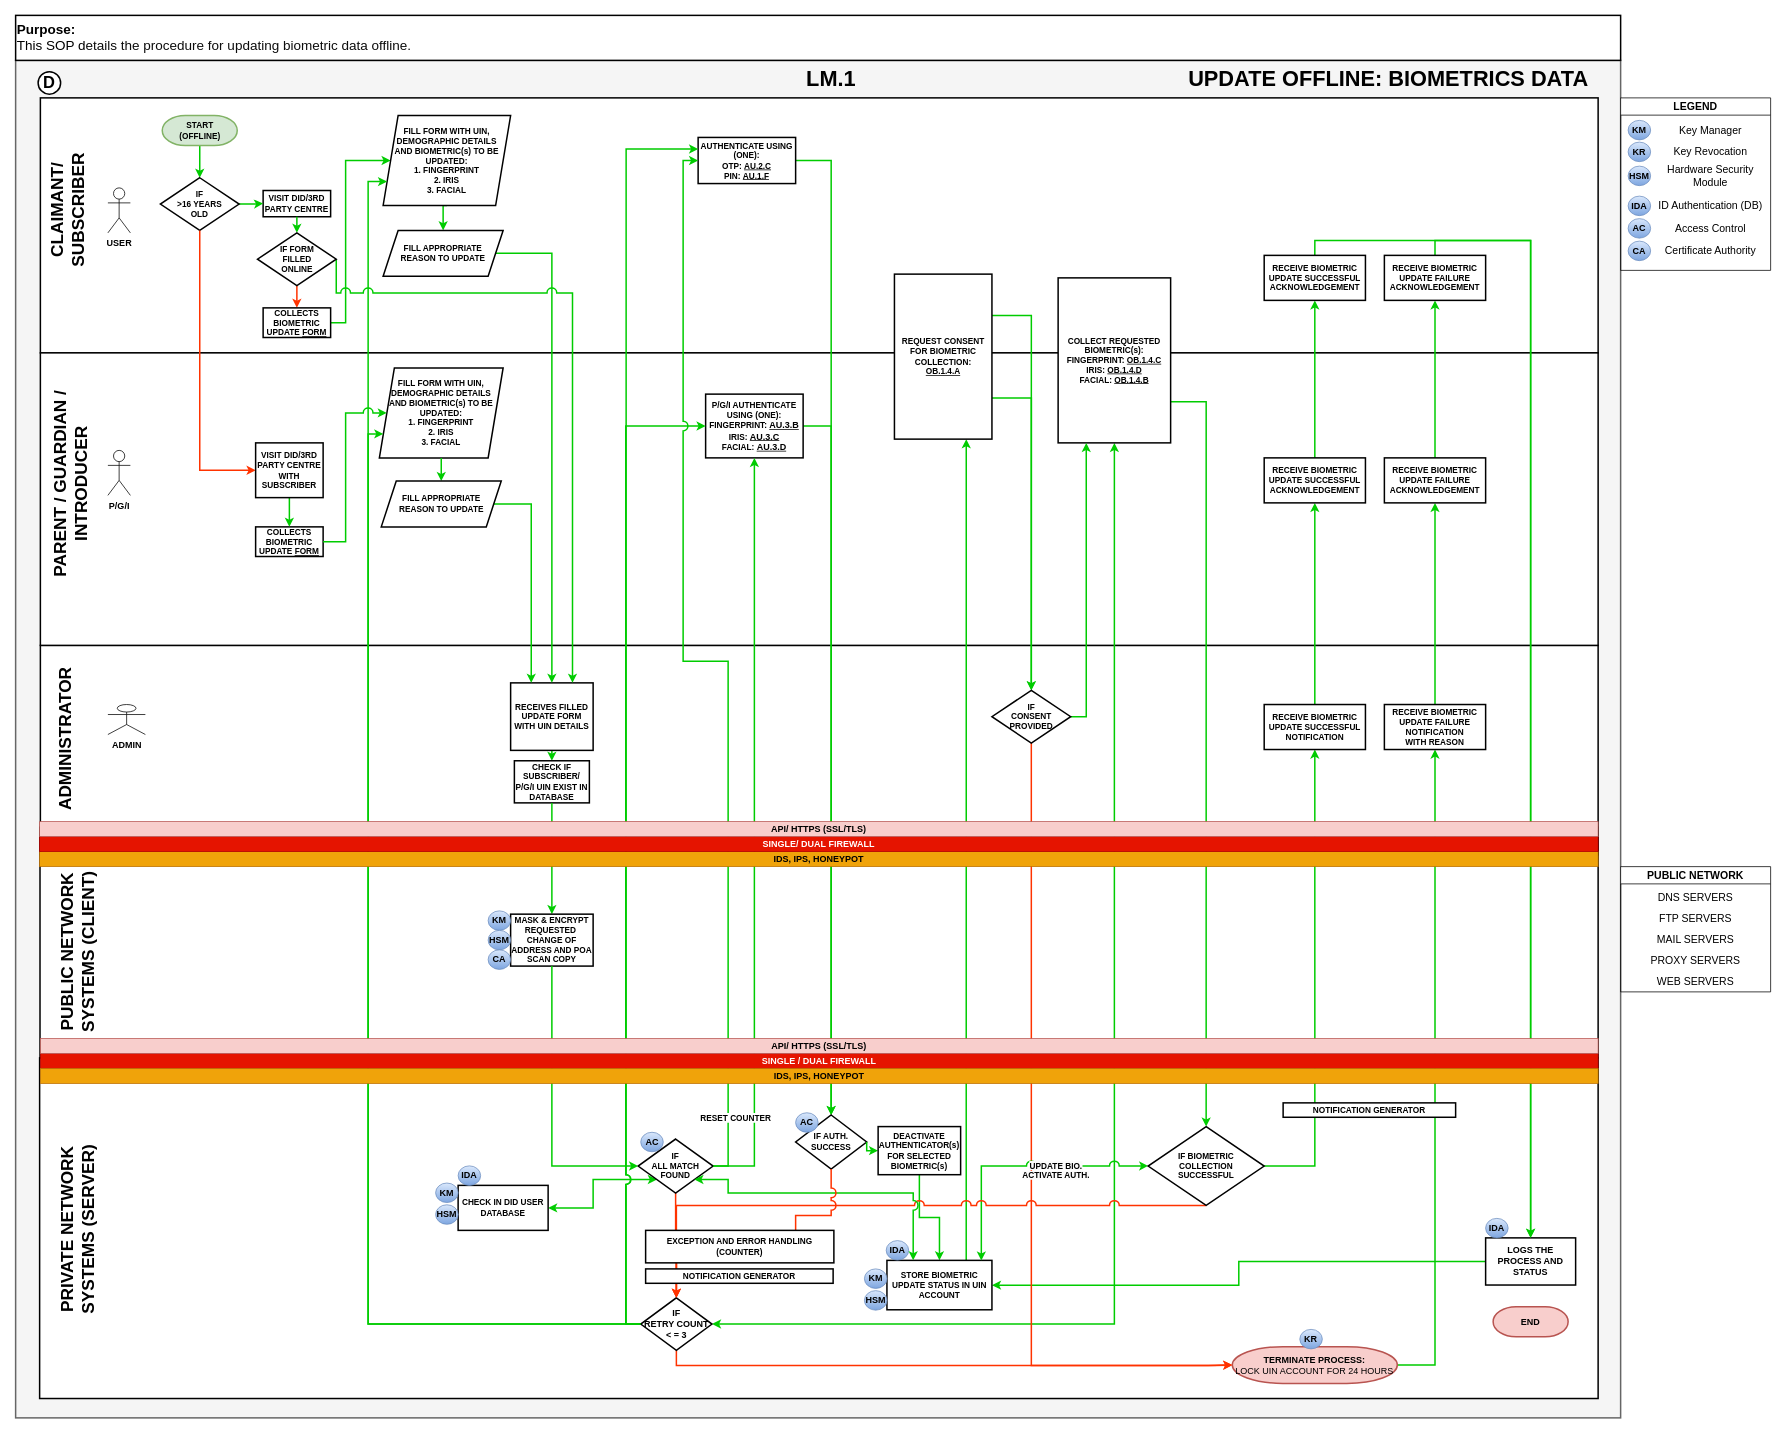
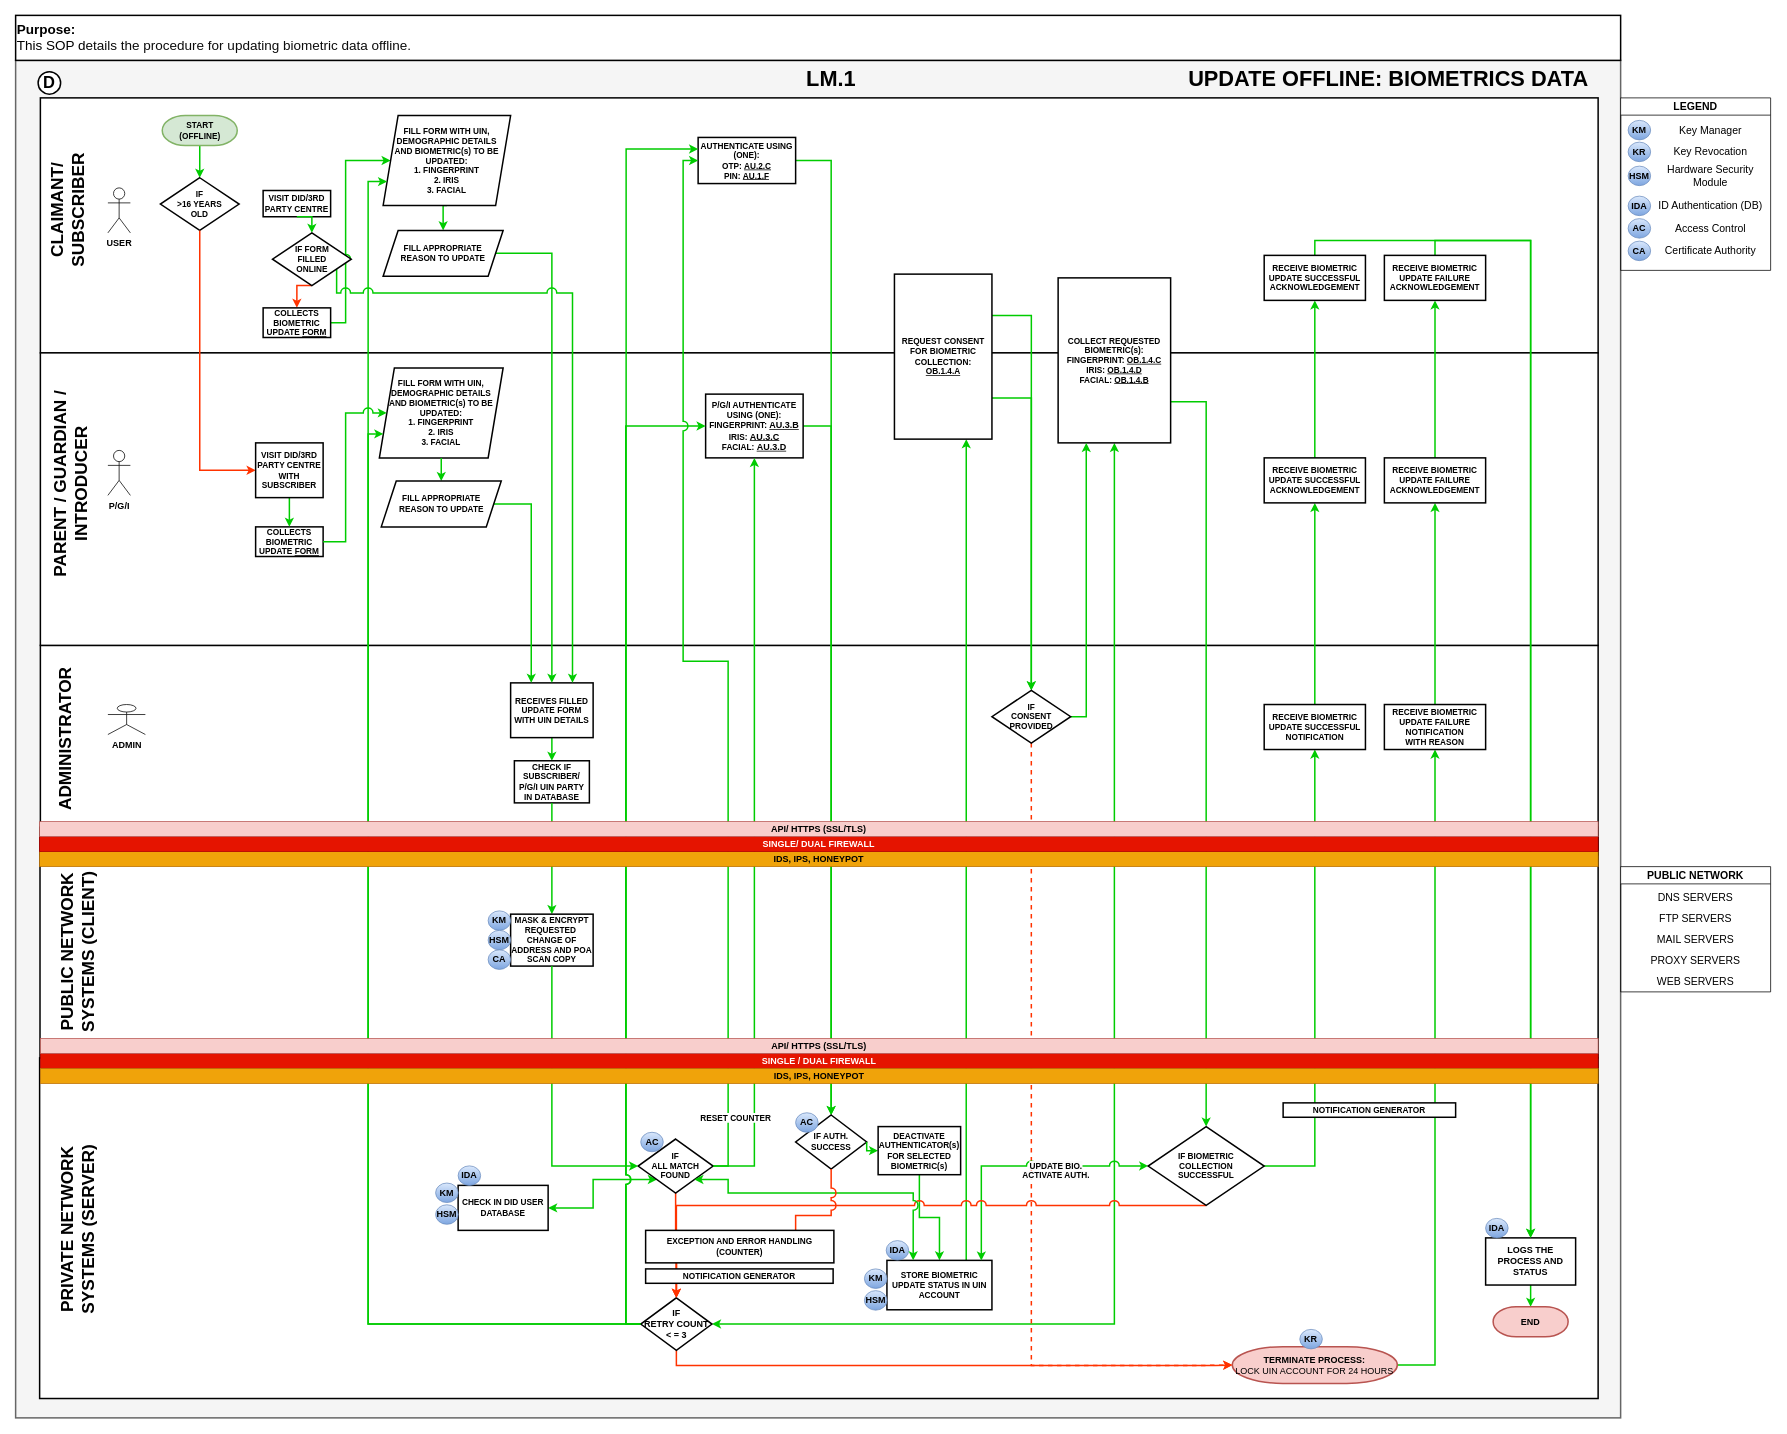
(247, 204) -> none
(297, 259) -> (312, 259)
(552, 717) -> (552, 710)
(552, 782) -> (552, 782)
(1031, 1270) -> (1031, 1270)
(1239, 1270) -> (1530, 1300)
